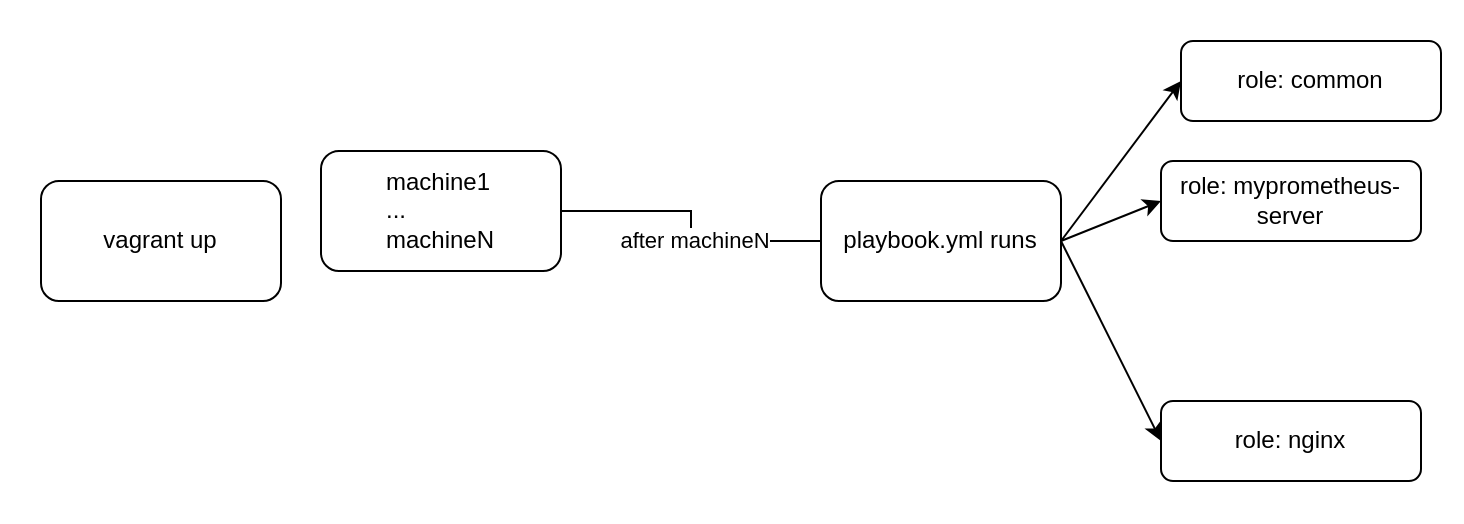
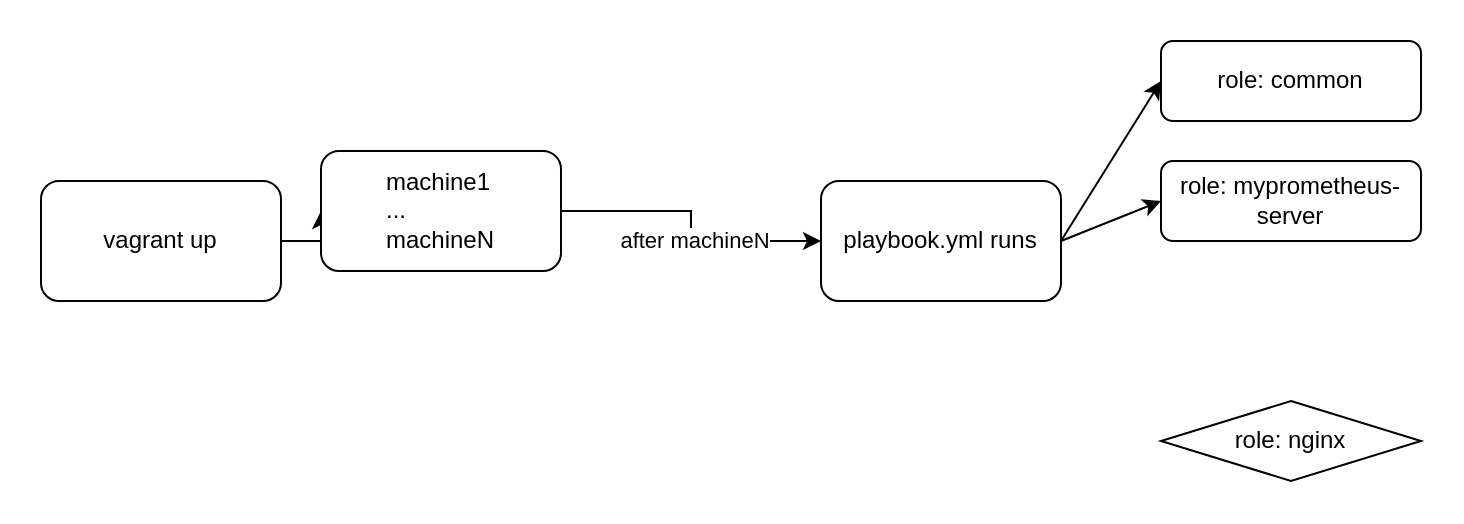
(1311, 81) -> (1291, 81)
none -> (302, 241)
(811, 241) -> (806, 241)
(1109, 337) -> none
(1291, 441) -> (1291, 441)
